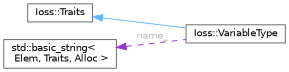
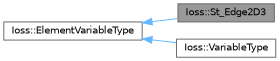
(60, 13) -> (73, 31)
none -> (226, 13)
(60, 54) -> none
